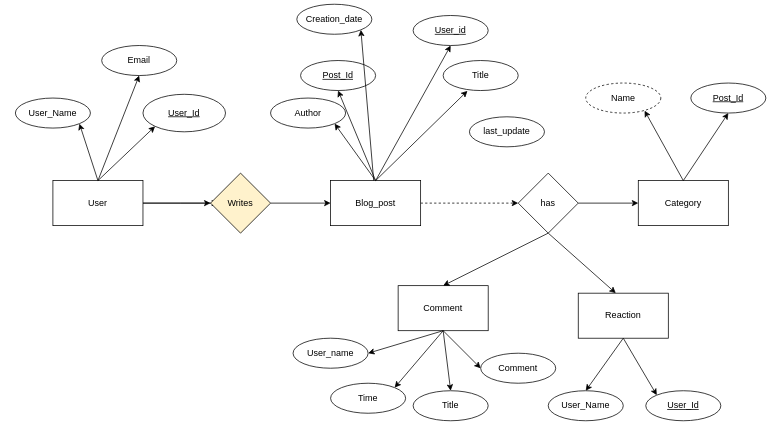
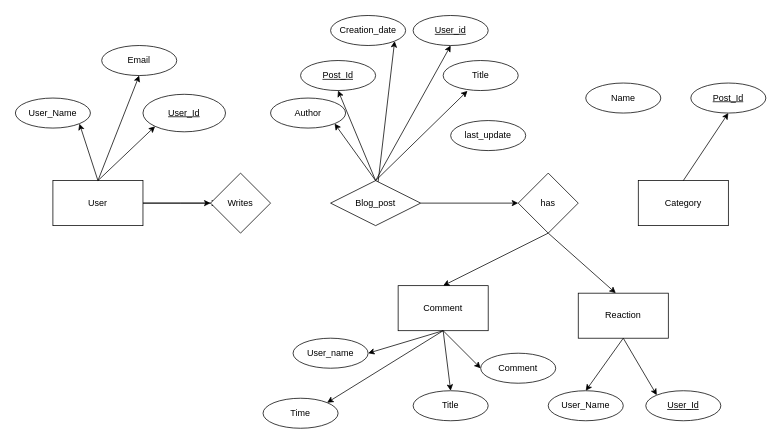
(334, 19) -> (368, 30)
(623, 98) -> (623, 98)
(507, 132) -> (488, 135)
(664, 146) -> none
(240, 203) -> (240, 203)
(324, 203) -> none
(375, 203) -> (375, 203)
(466, 203) -> (466, 203)
(631, 203) -> none
(368, 398) -> (300, 413)
